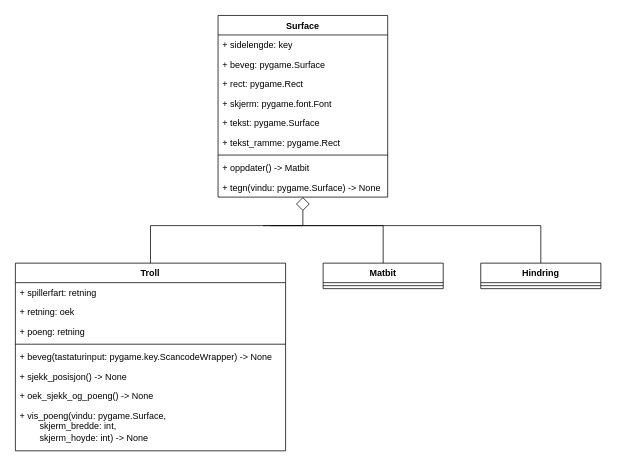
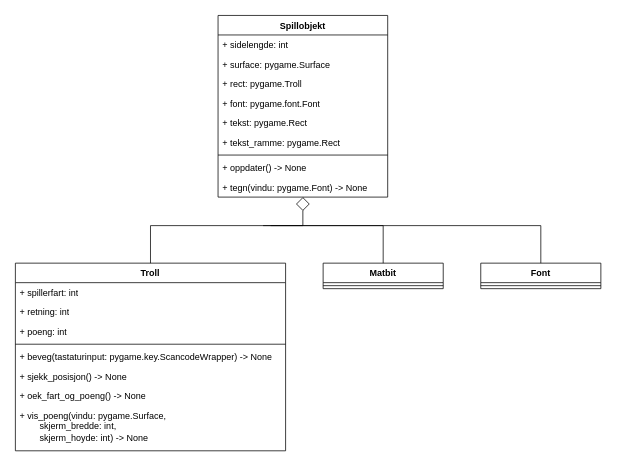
(303, 26) -> (303, 26)
(259, 46) -> (258, 46)
(276, 65) -> (281, 65)
(266, 85) -> (266, 85)
(282, 104) -> (277, 104)
(276, 124) -> (268, 124)
(273, 169) -> (269, 169)
(303, 193) -> (300, 188)
(540, 274) -> (540, 274)
(67, 293) -> (57, 293)
(50, 313) -> (49, 313)
(56, 332) -> (45, 332)
(92, 397) -> (89, 397)
